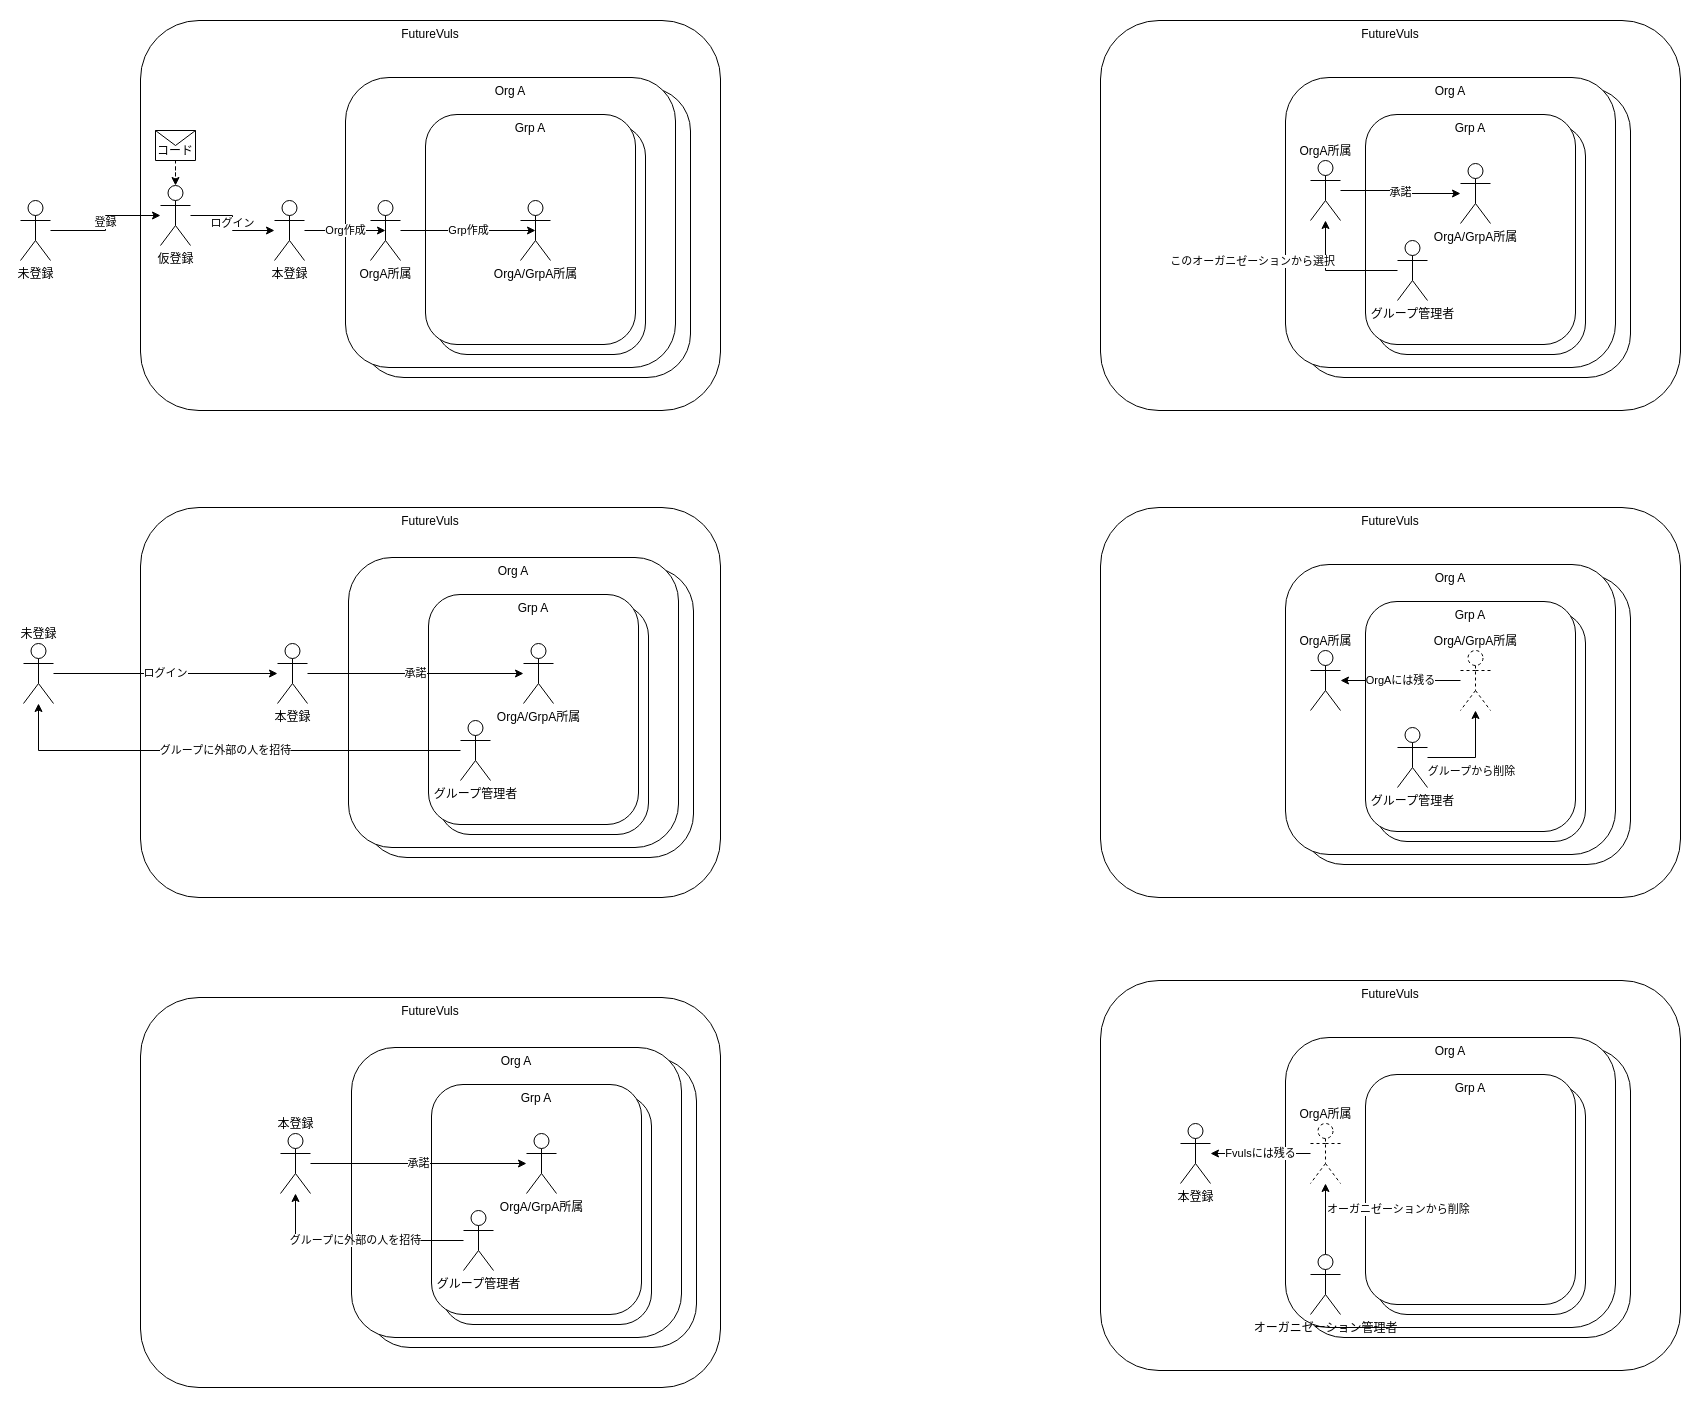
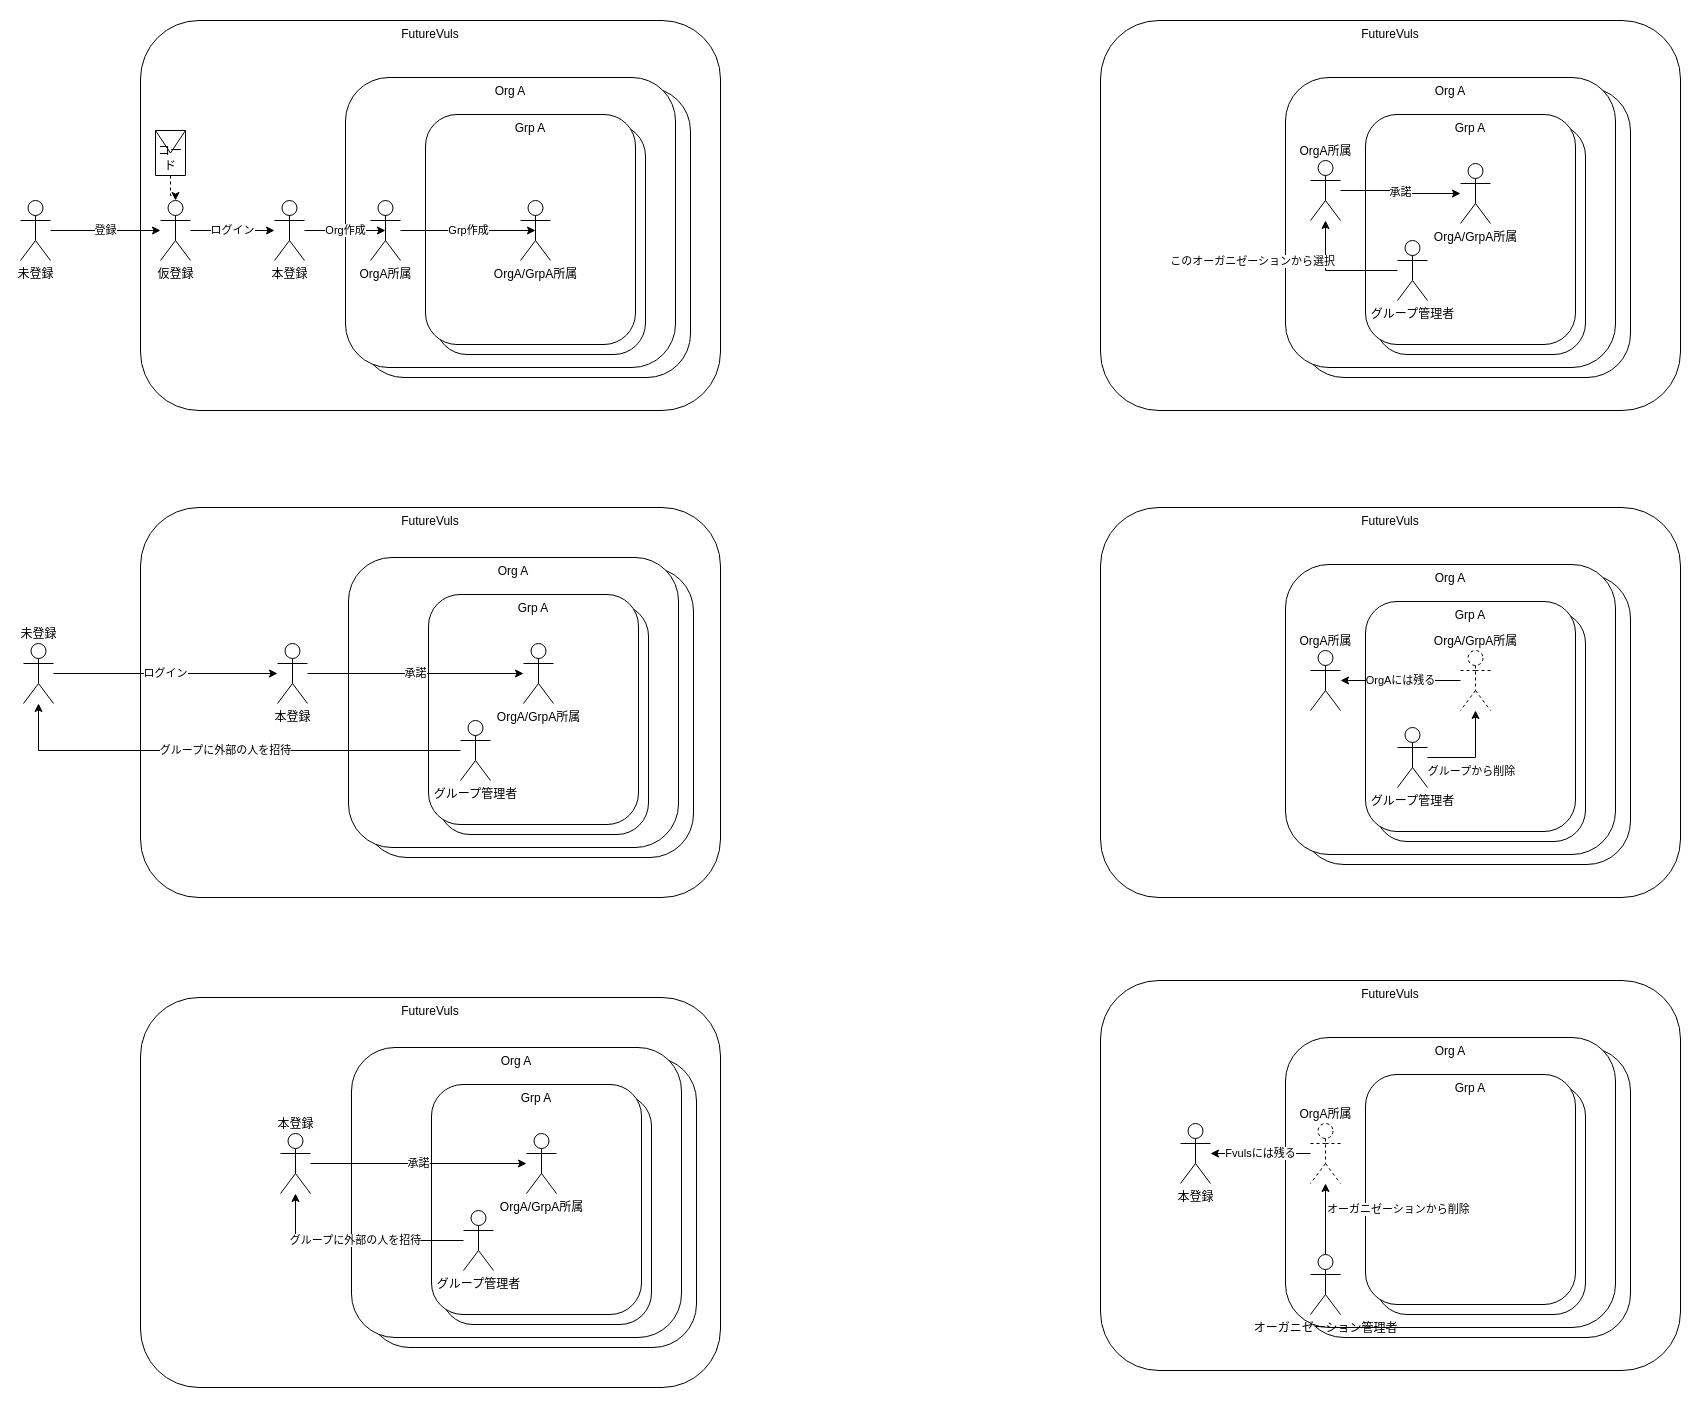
(176, 146) -> (171, 153)
(176, 216) -> (176, 231)
